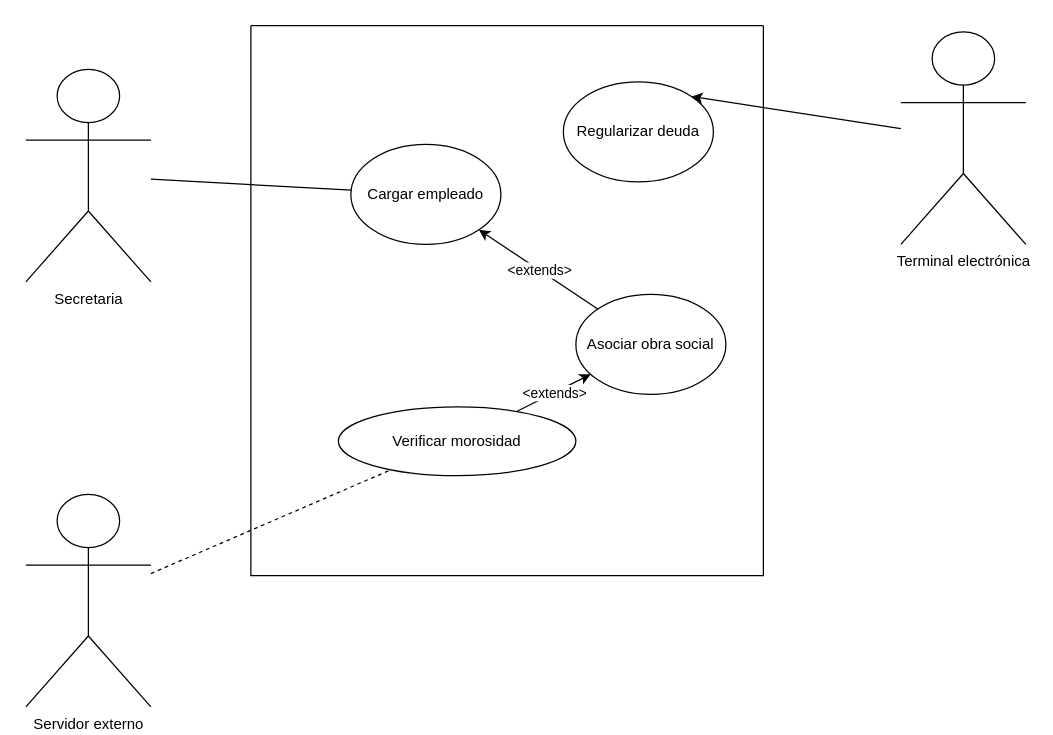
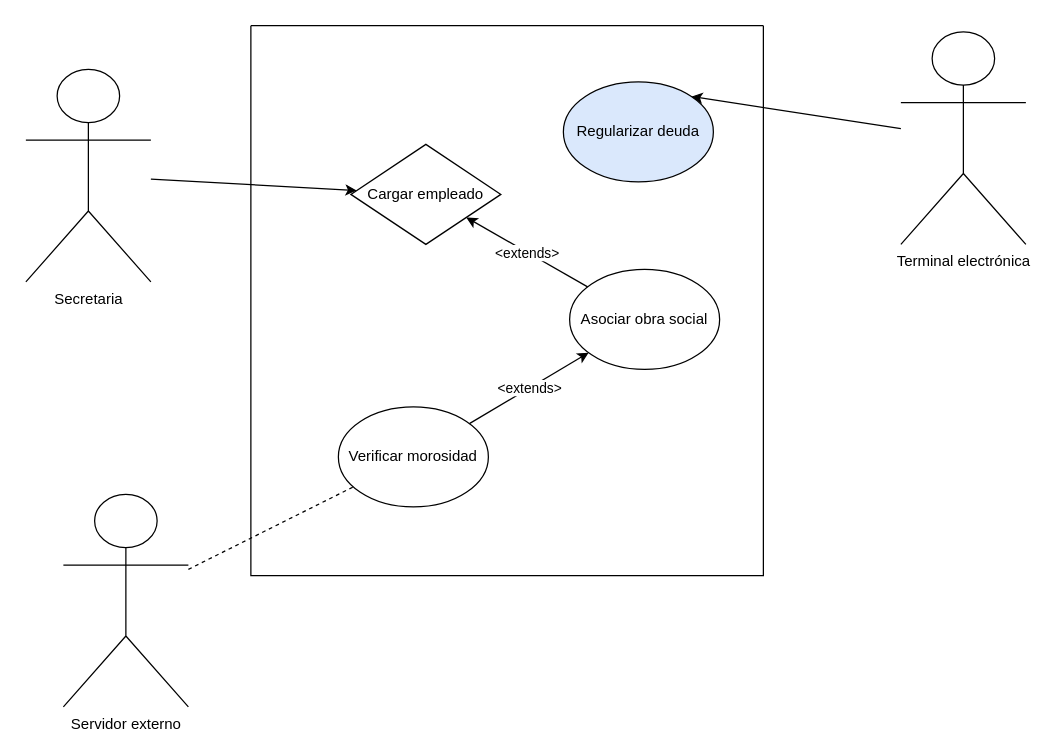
(638, 132) -> (638, 132)
(348, 190) -> (346, 190)
(426, 194) -> (426, 194)
(651, 344) -> (644, 319)
(457, 441) -> (413, 457)
(88, 601) -> (126, 601)
